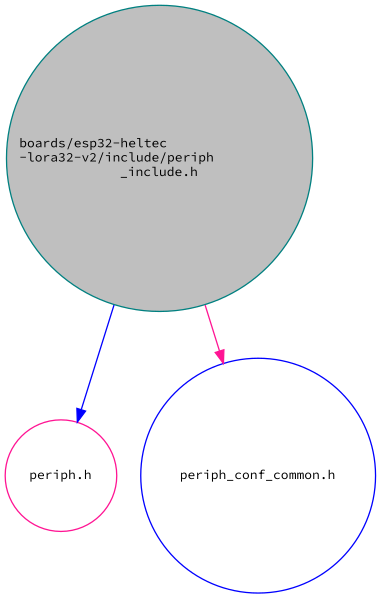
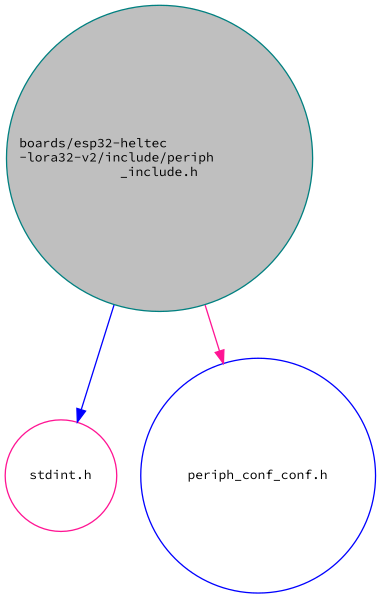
(61, 476) -> (61, 476)
(258, 476) -> (258, 476)
